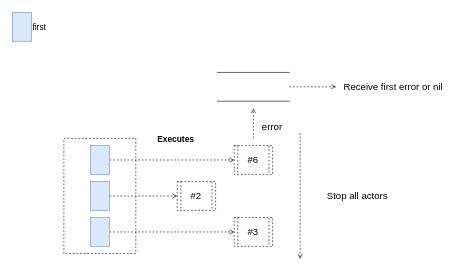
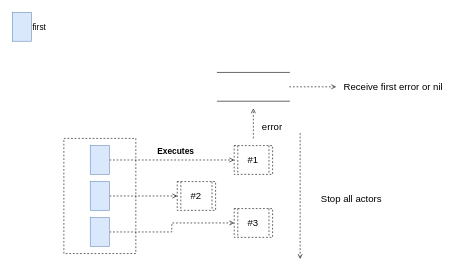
(180, 140) -> (180, 152)
(253, 160) -> (253, 160)
(357, 196) -> (351, 199)
(254, 232) -> (254, 223)
